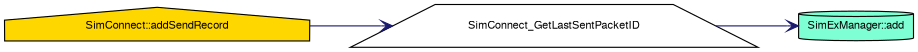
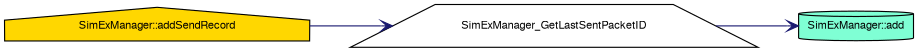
(157, 26) -> (157, 26)
(554, 26) -> (554, 26)
